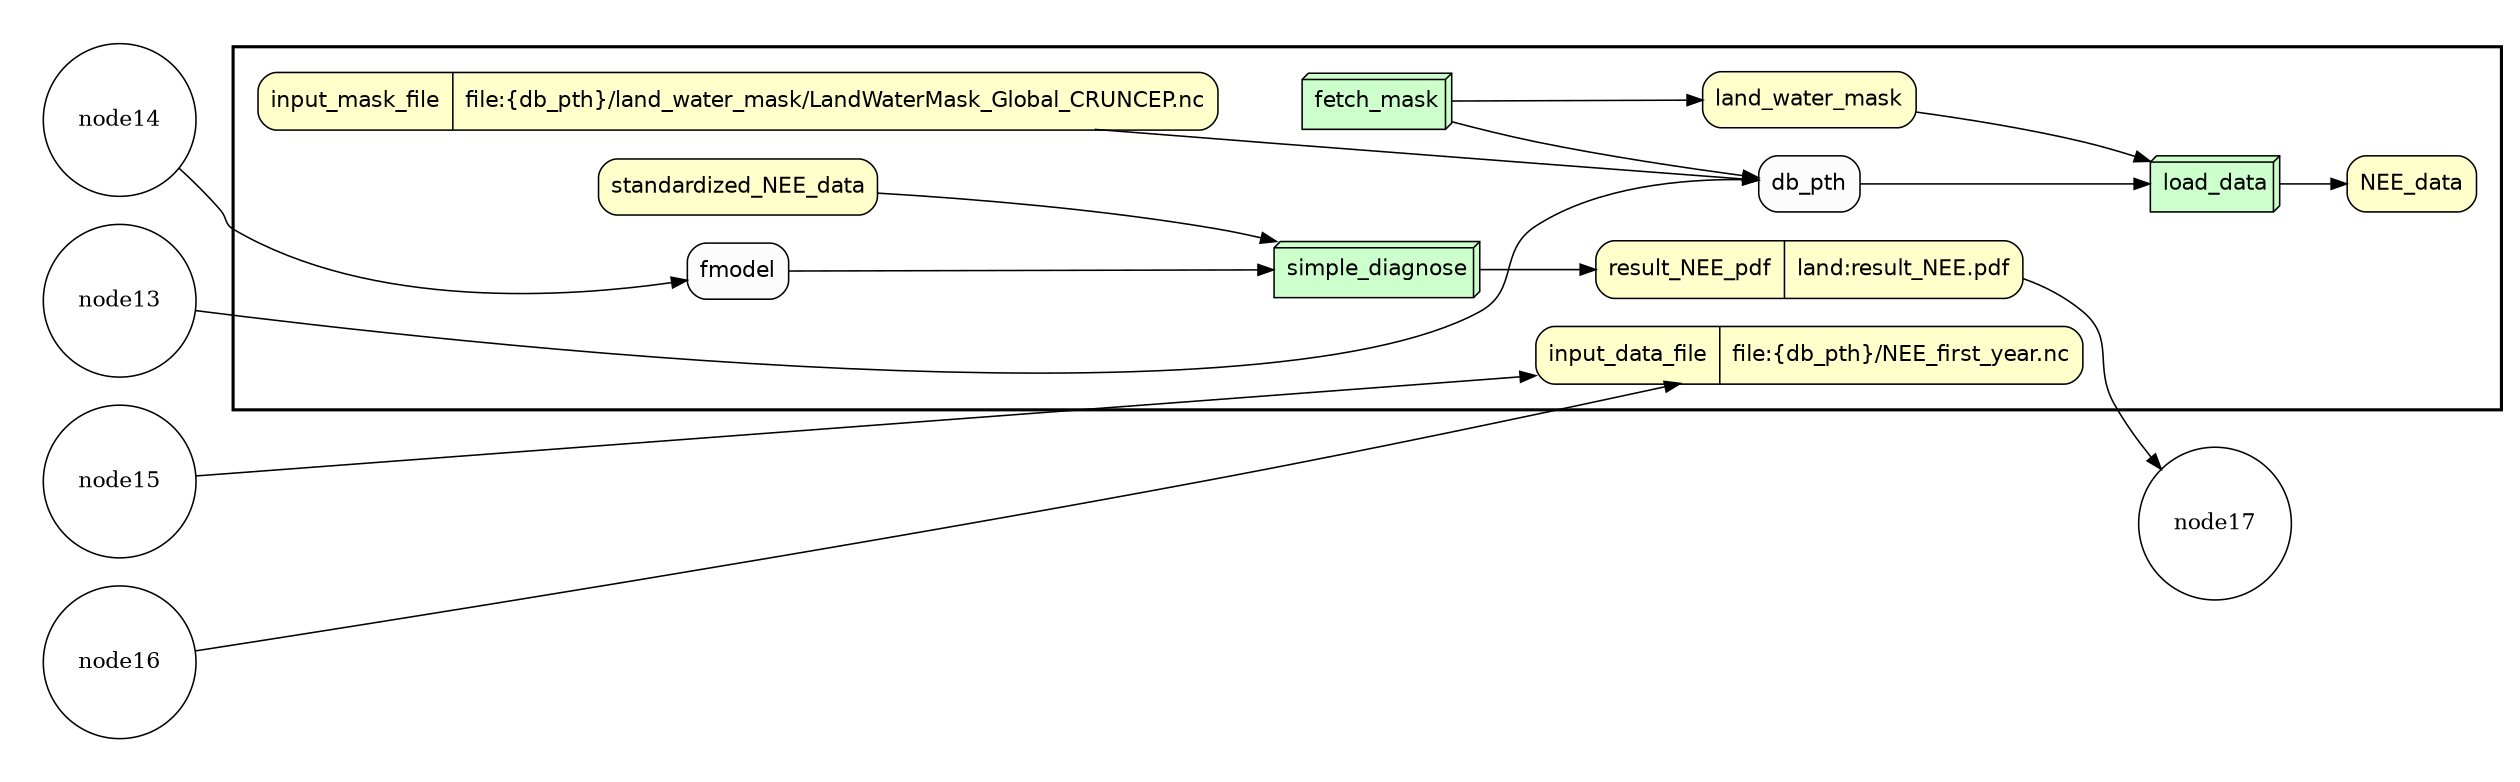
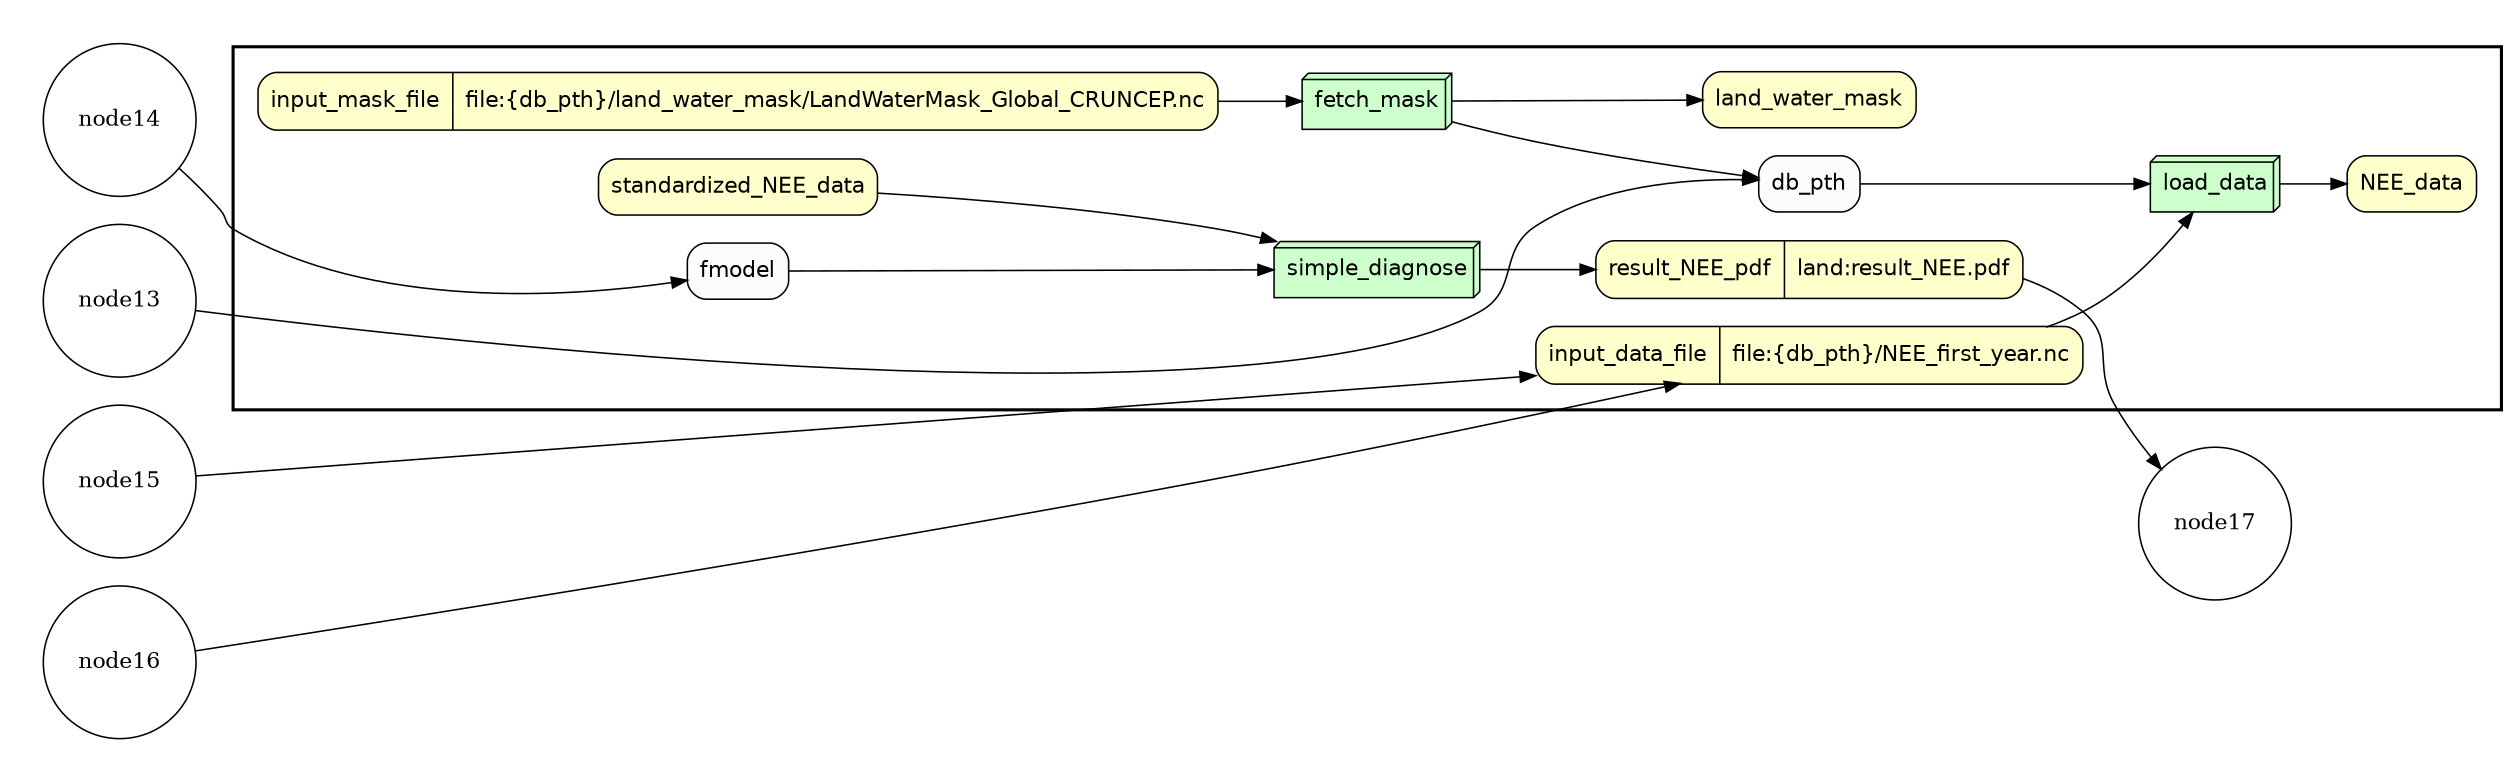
(2027, 130) -> (2122, 286)
(1419, 154) -> (1252, 101)
